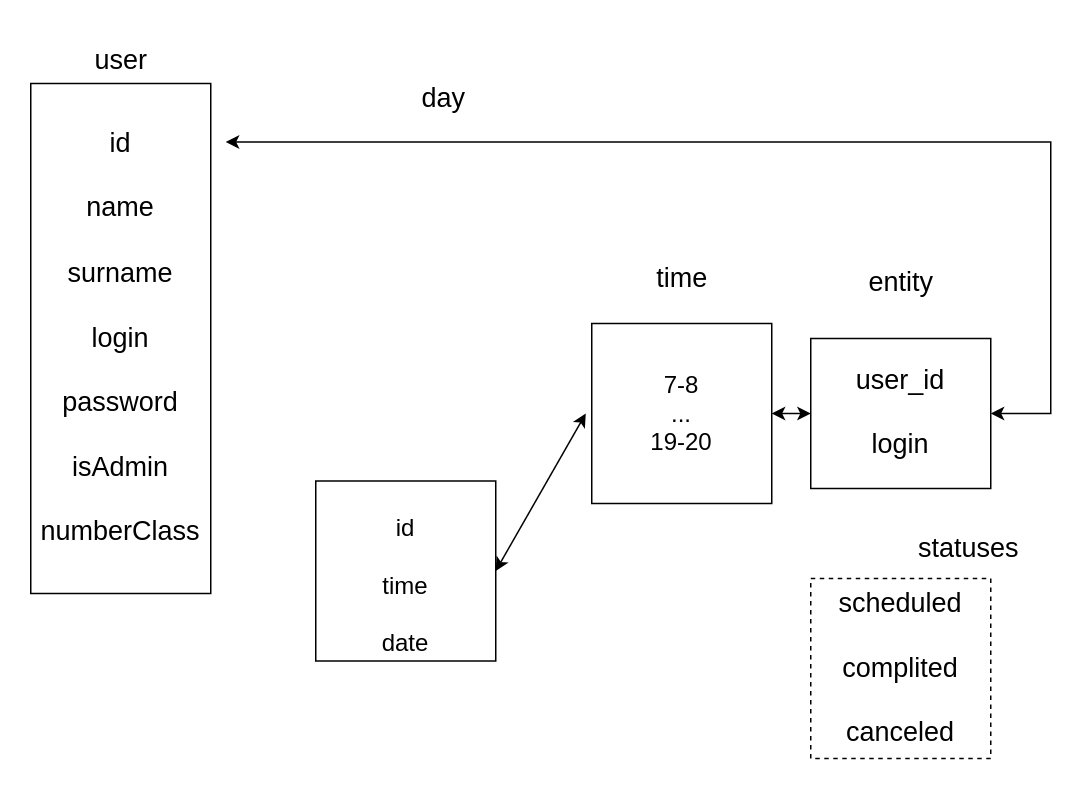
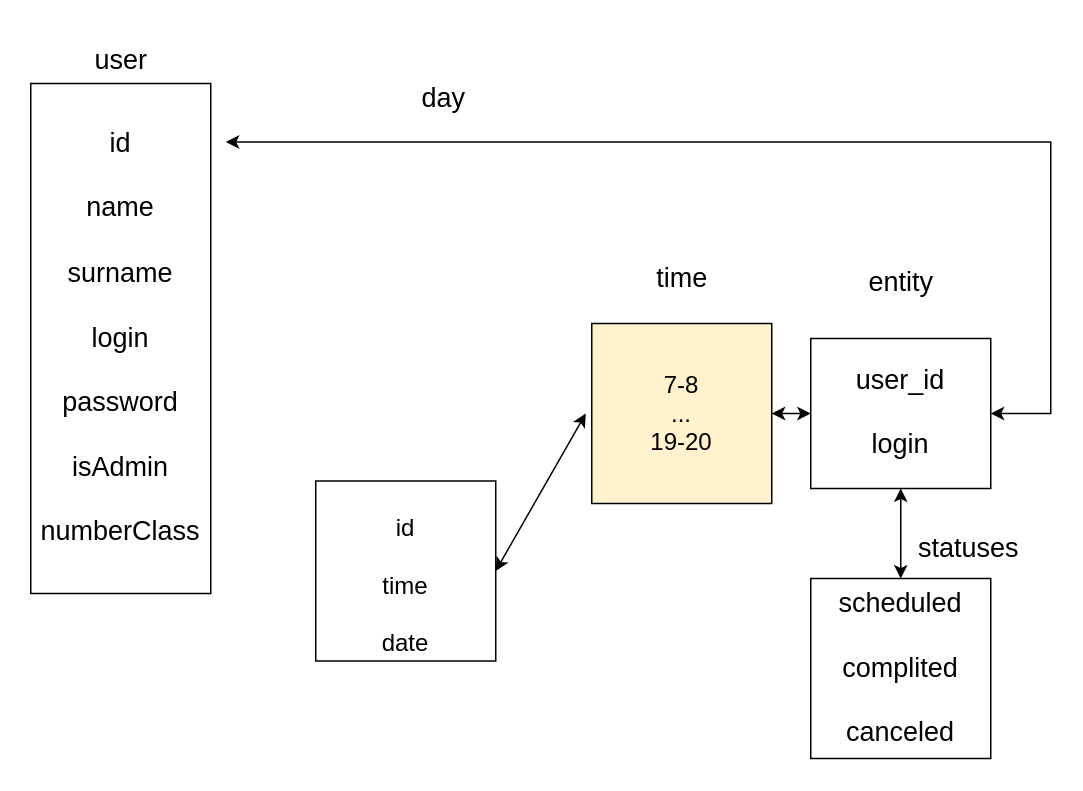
(682, 413) -> (682, 413)
none -> (901, 533)
(901, 668) -> (901, 668)
